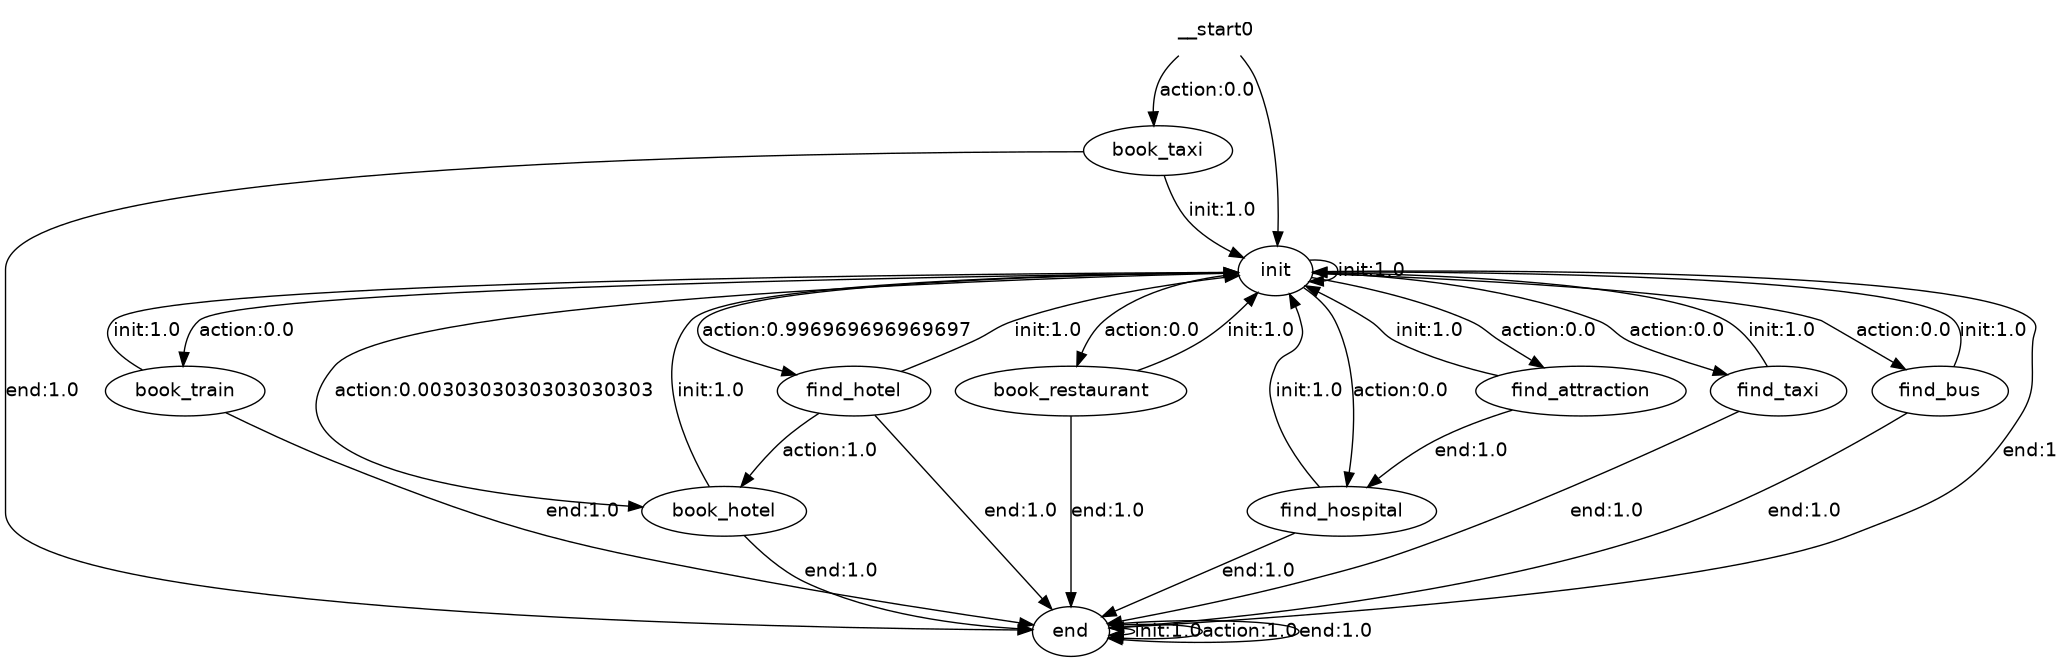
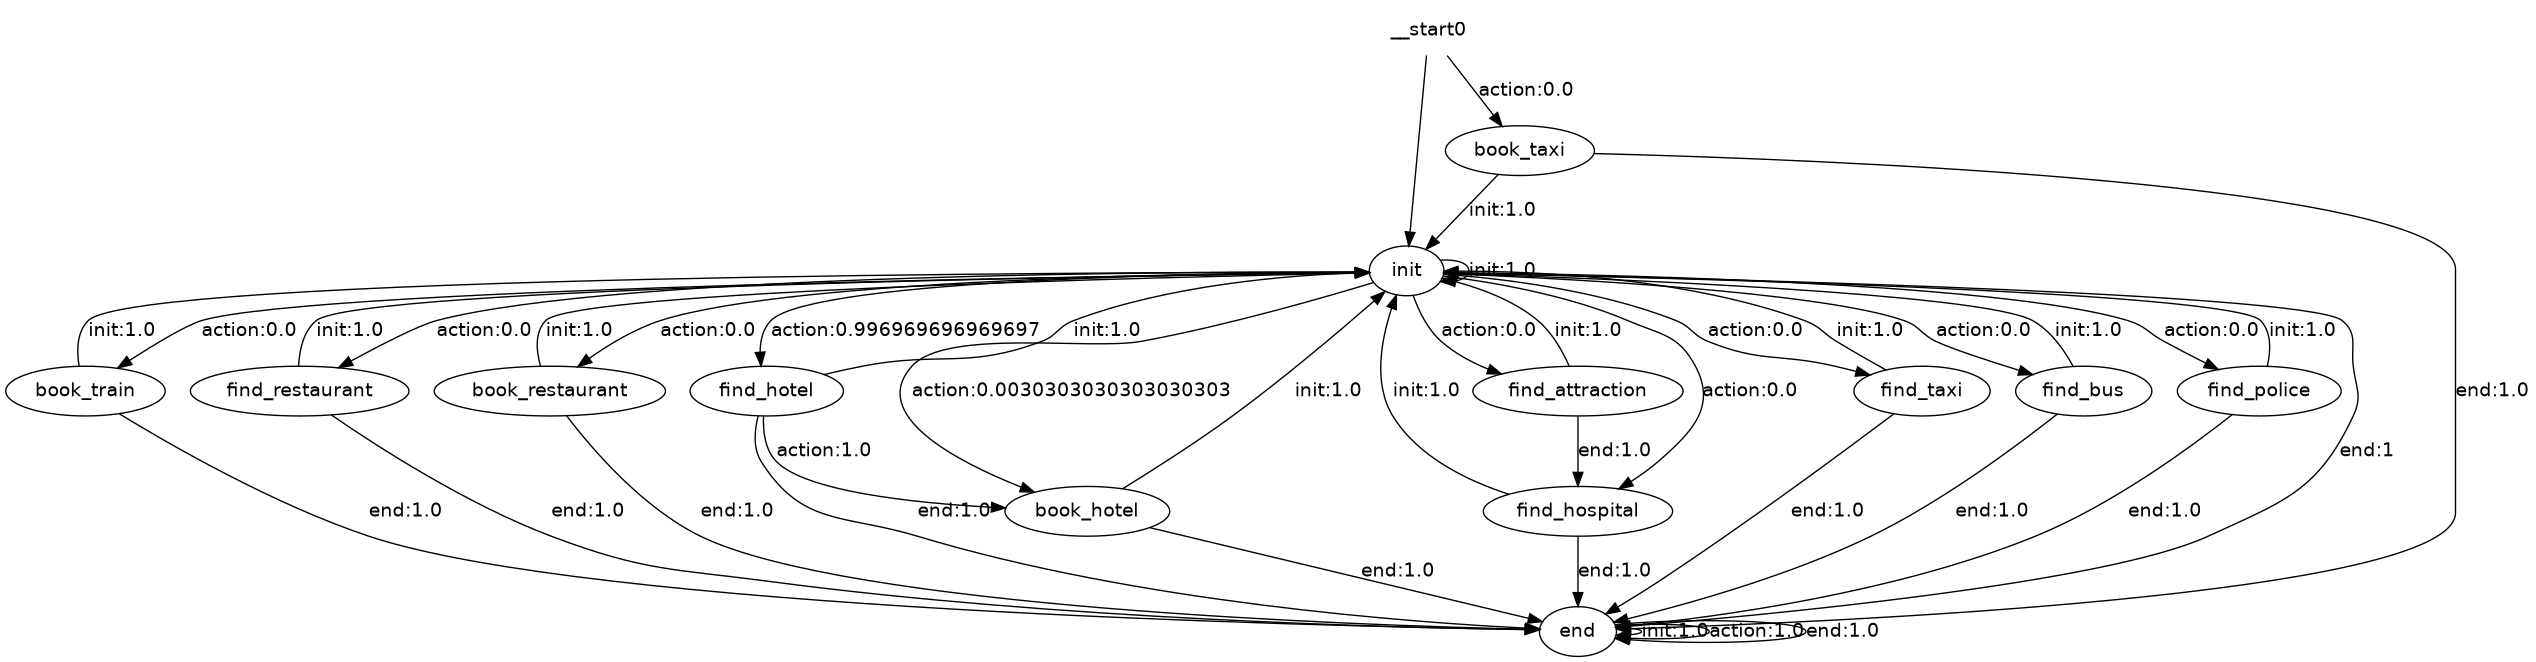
none -> (300, 391)
none -> (2259, 391)
